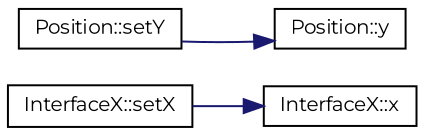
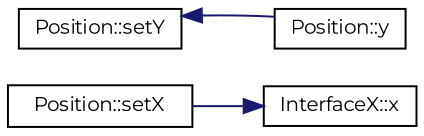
(218, 42) -> (238, 16)
(100, 106) -> (100, 106)
